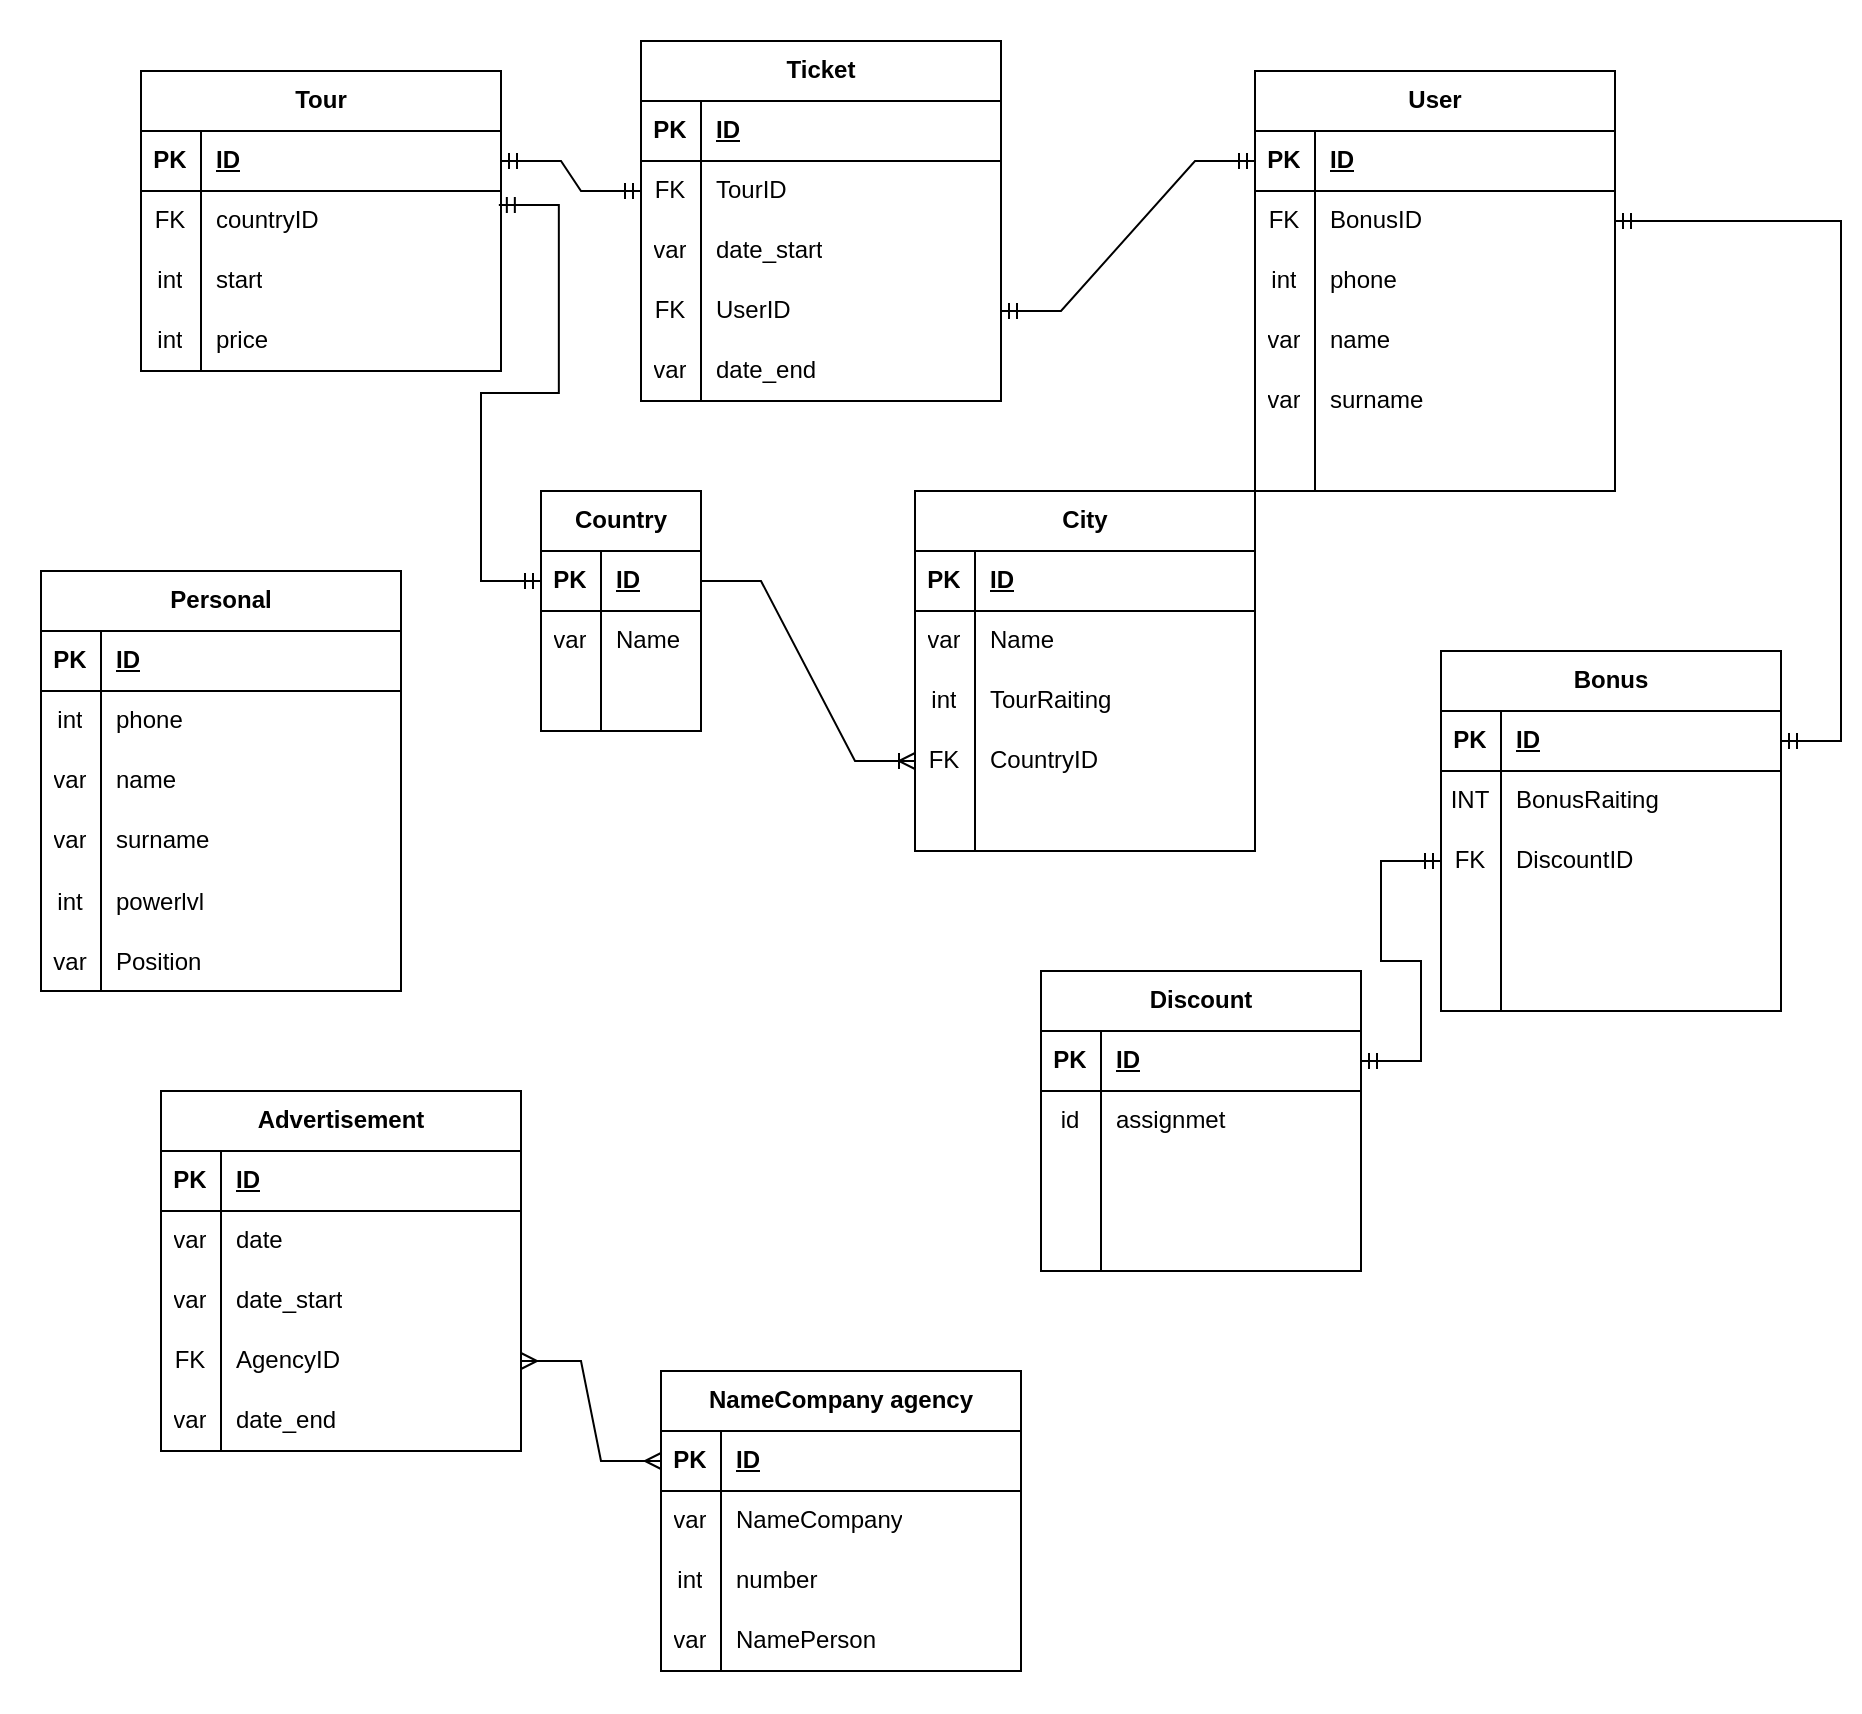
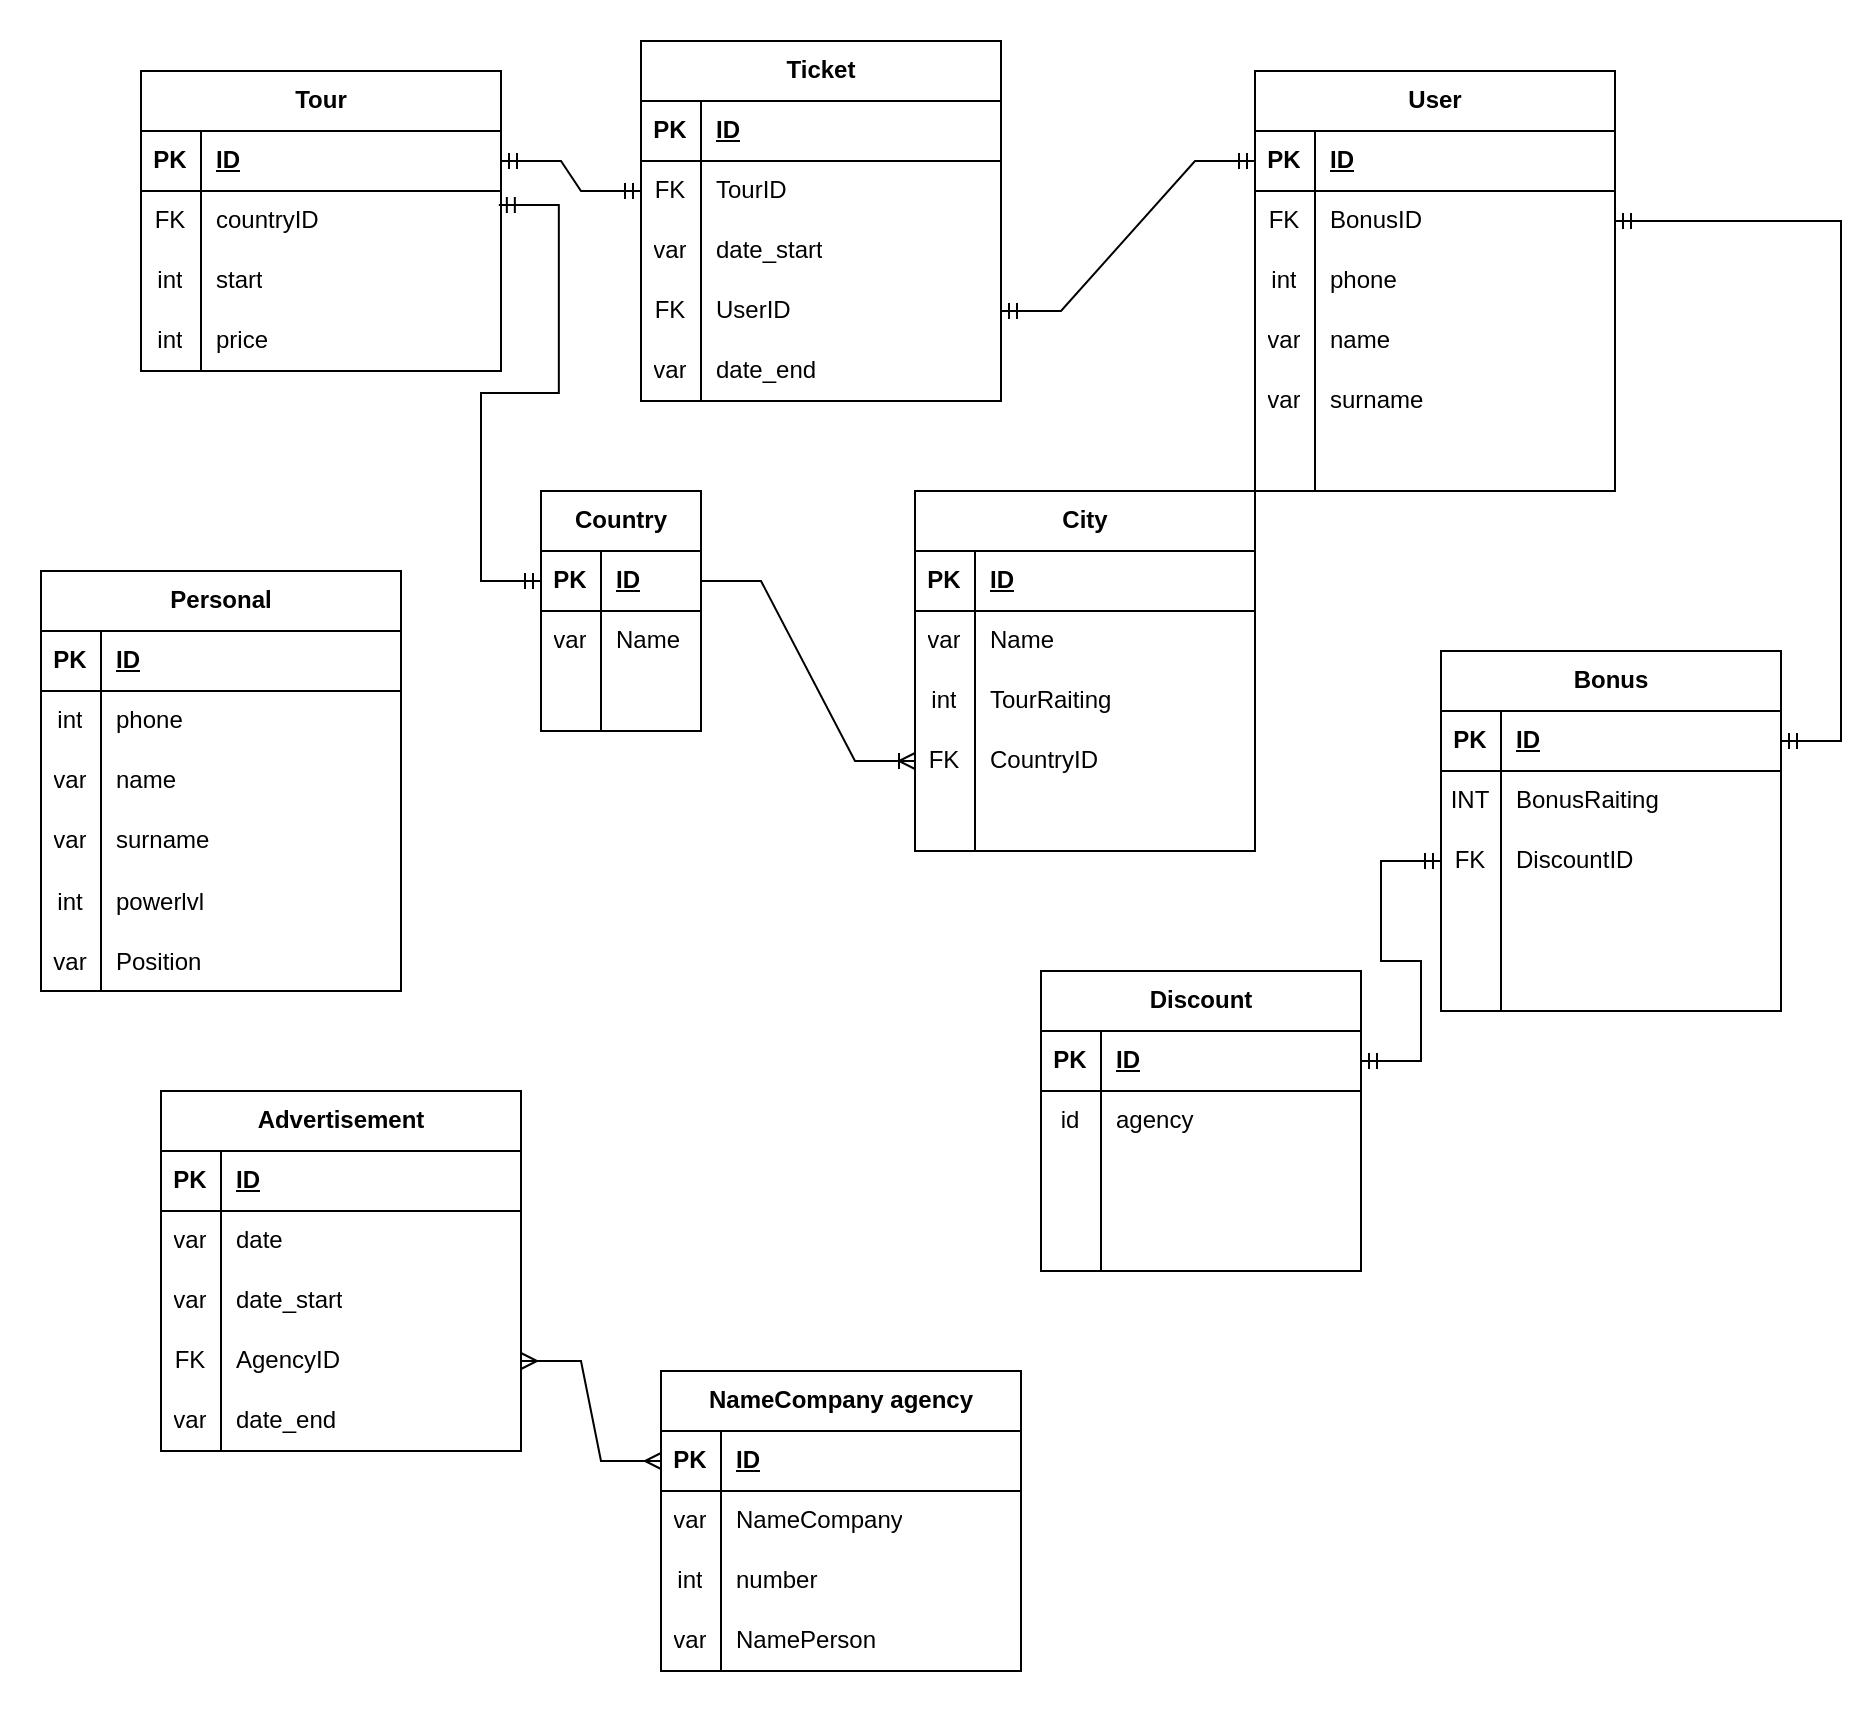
(1174, 1121) -> (1157, 1121)
